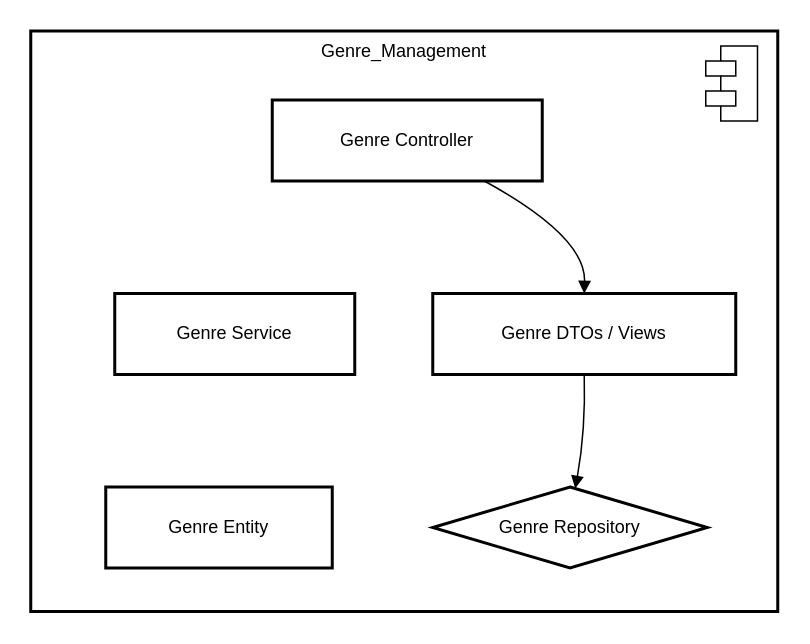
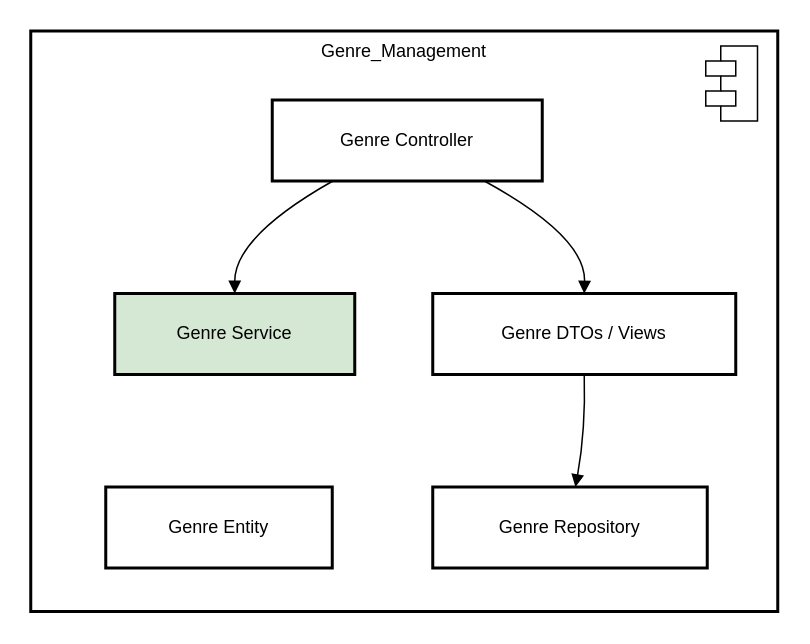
none -> (272, 222)
(235, 334) -> (235, 334)
(570, 527) -> (570, 527)
